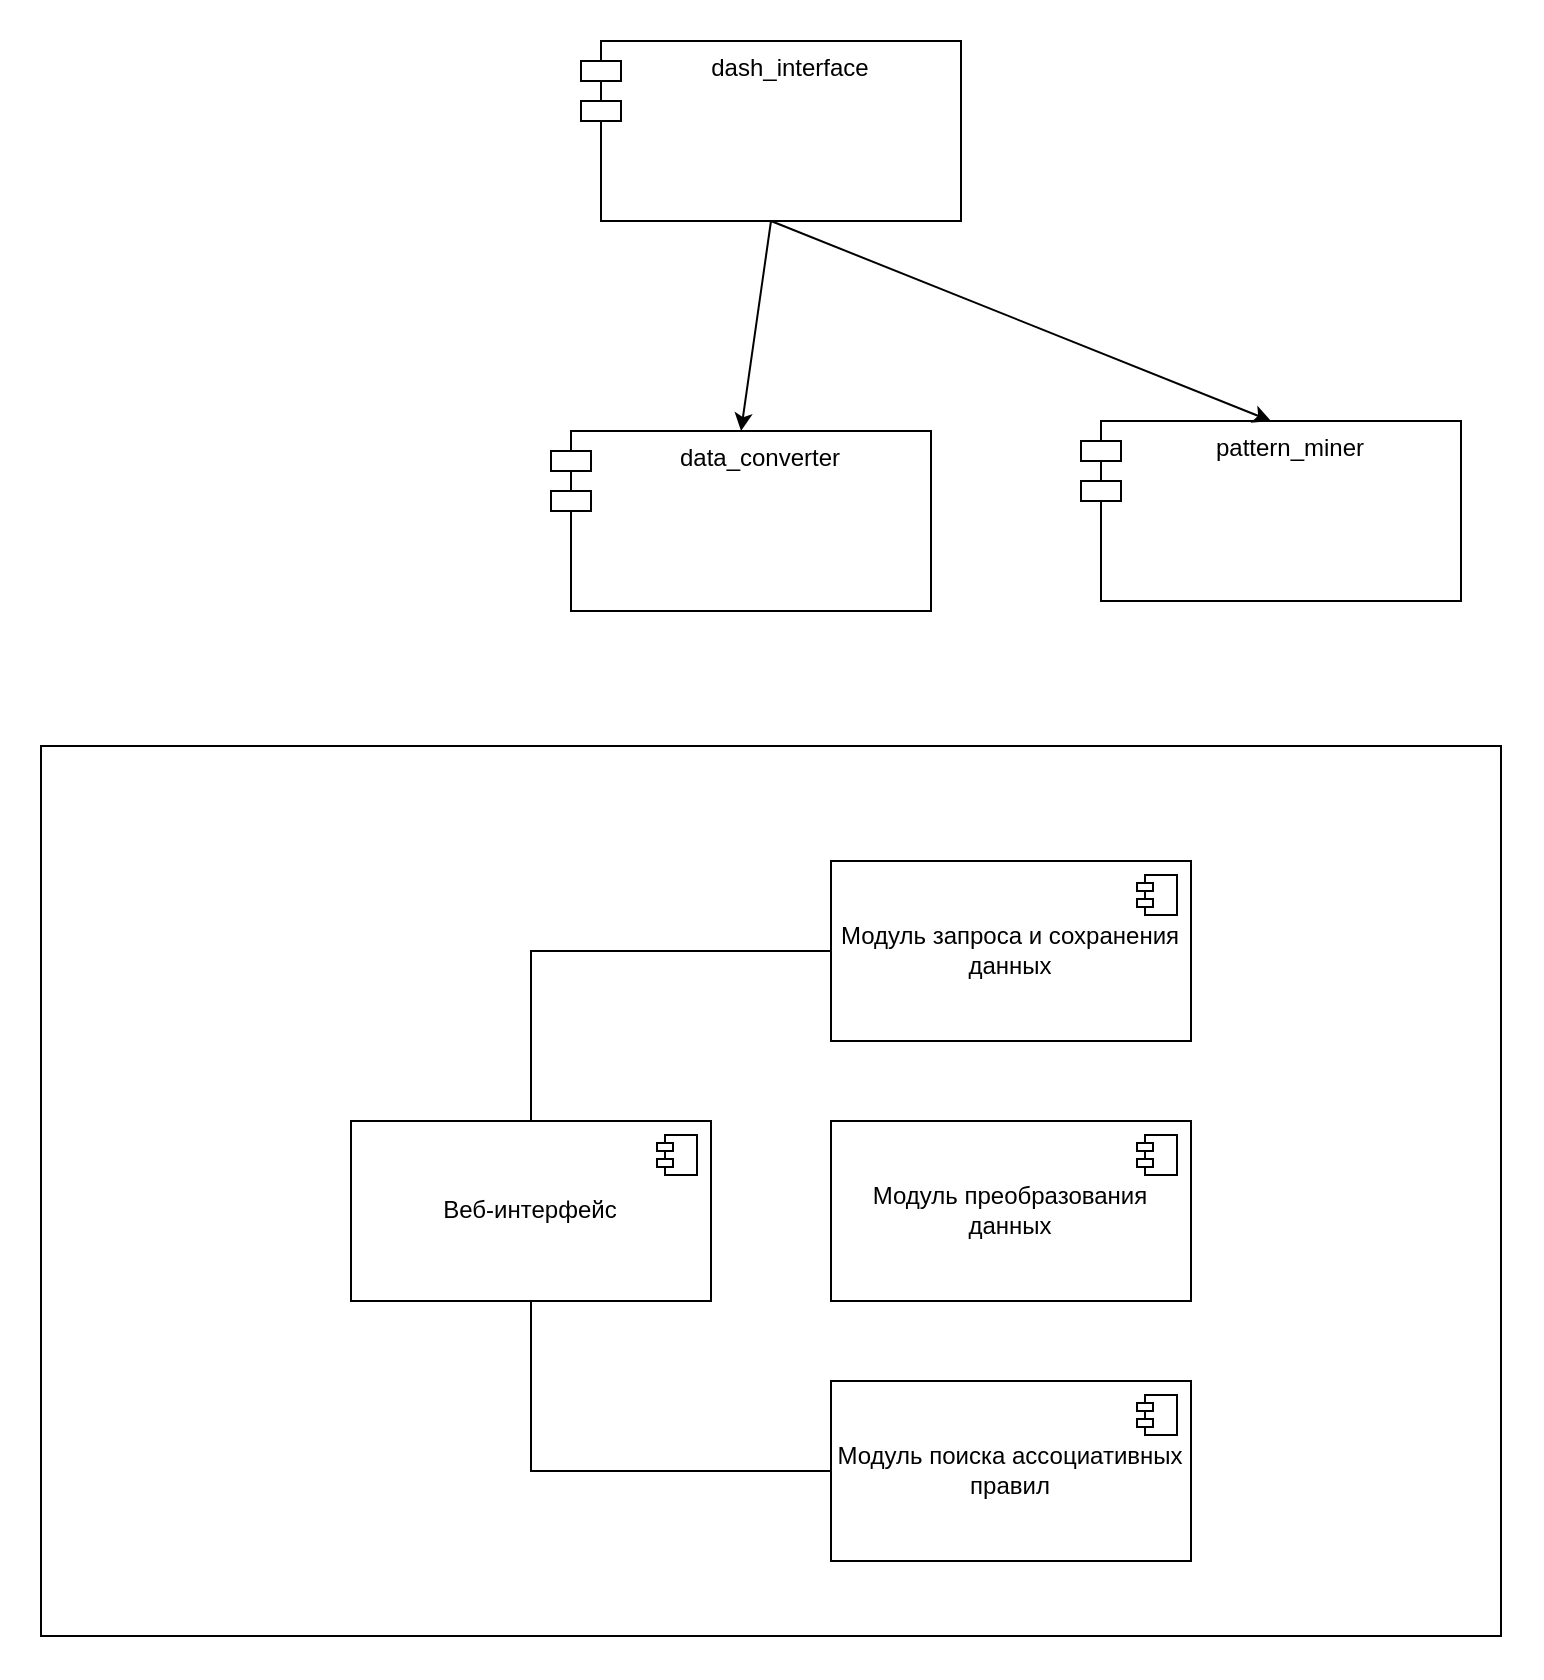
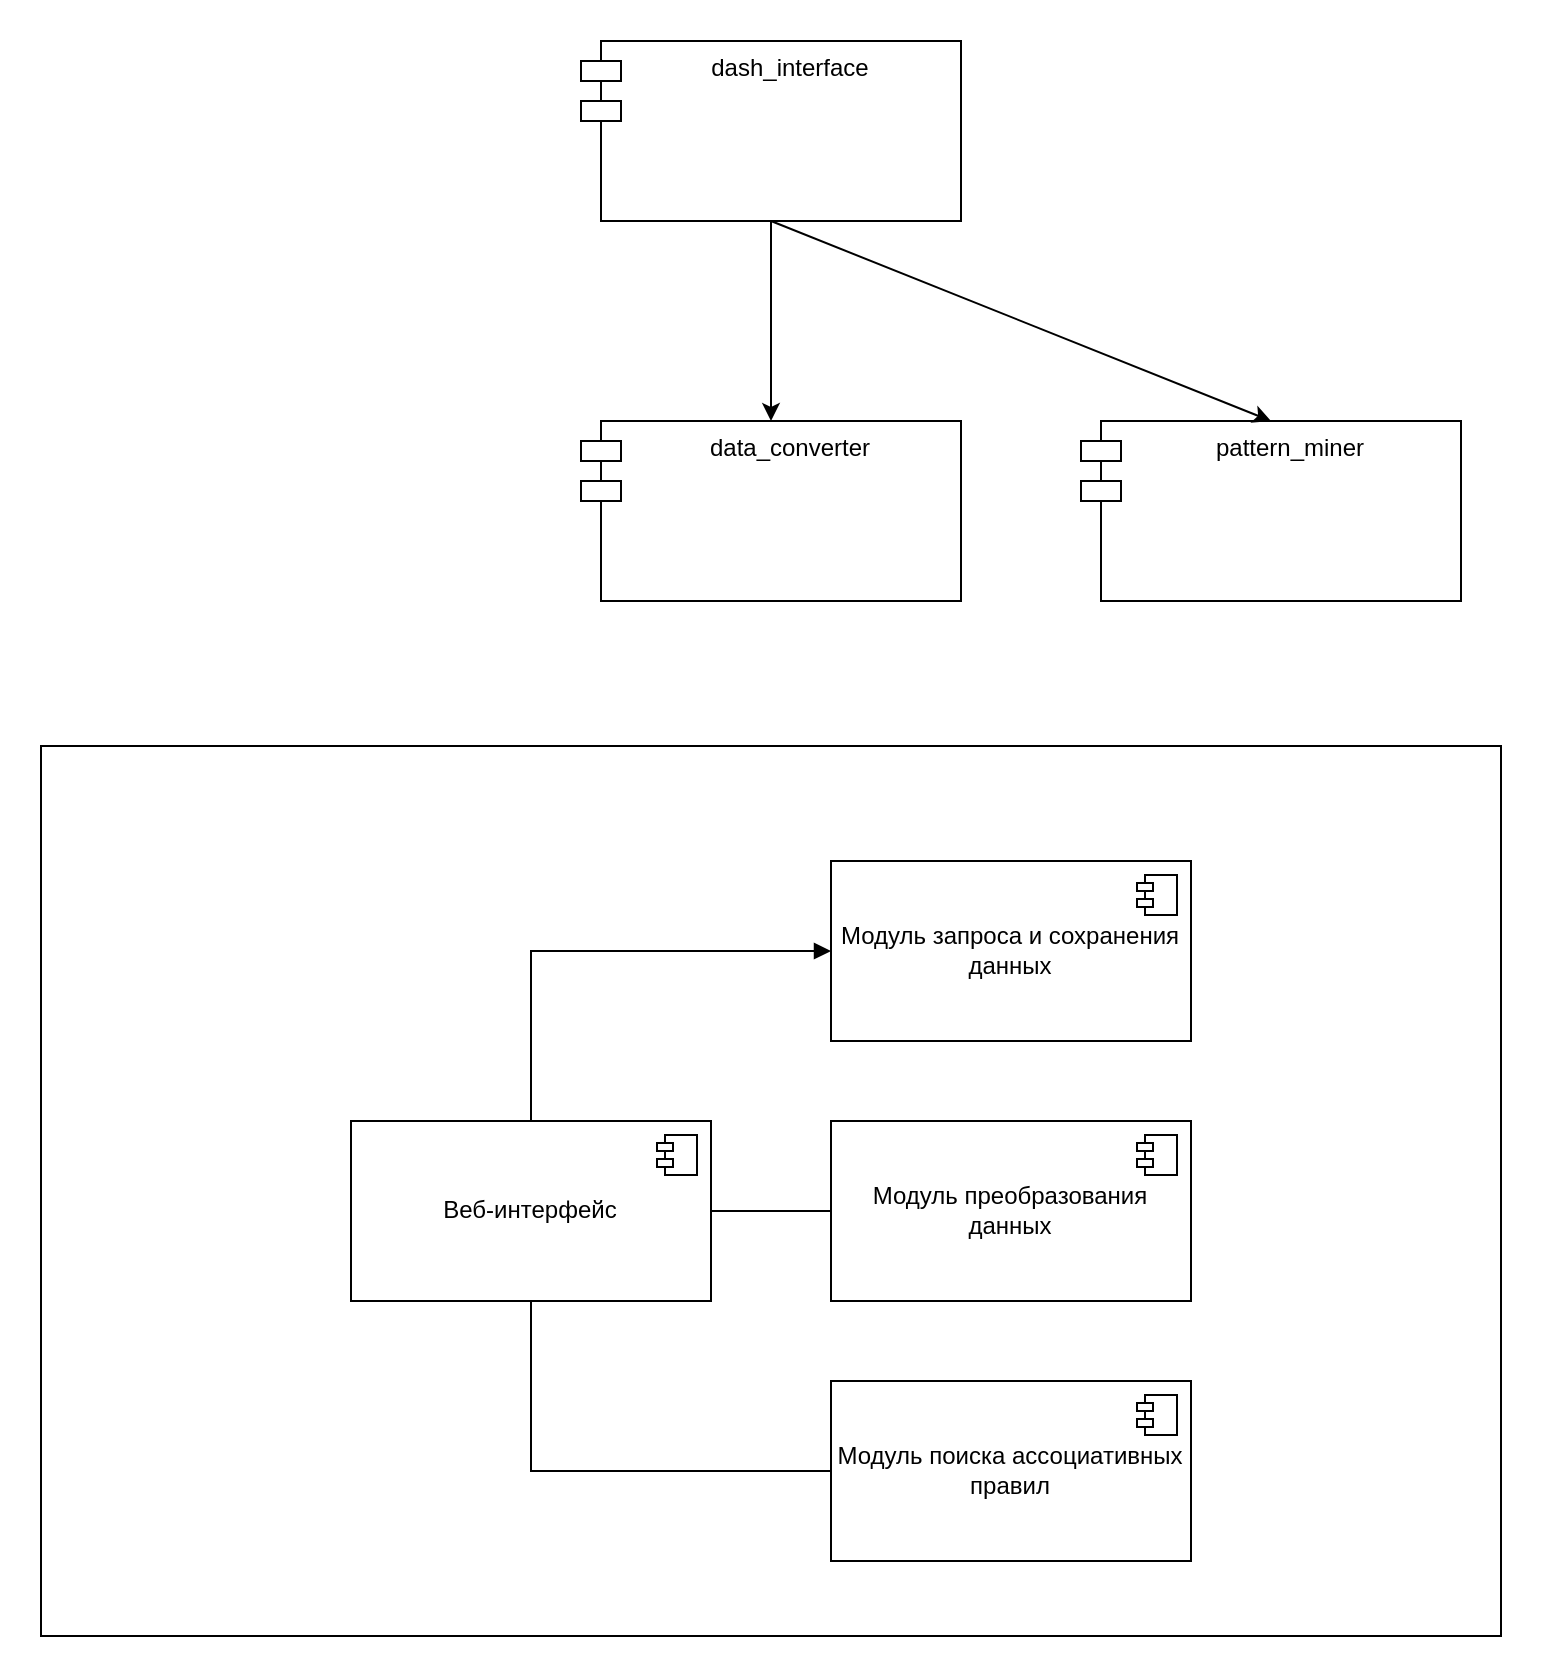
(741, 521) -> (771, 511)
(820, 951) -> (813, 951)
none -> (771, 1211)
